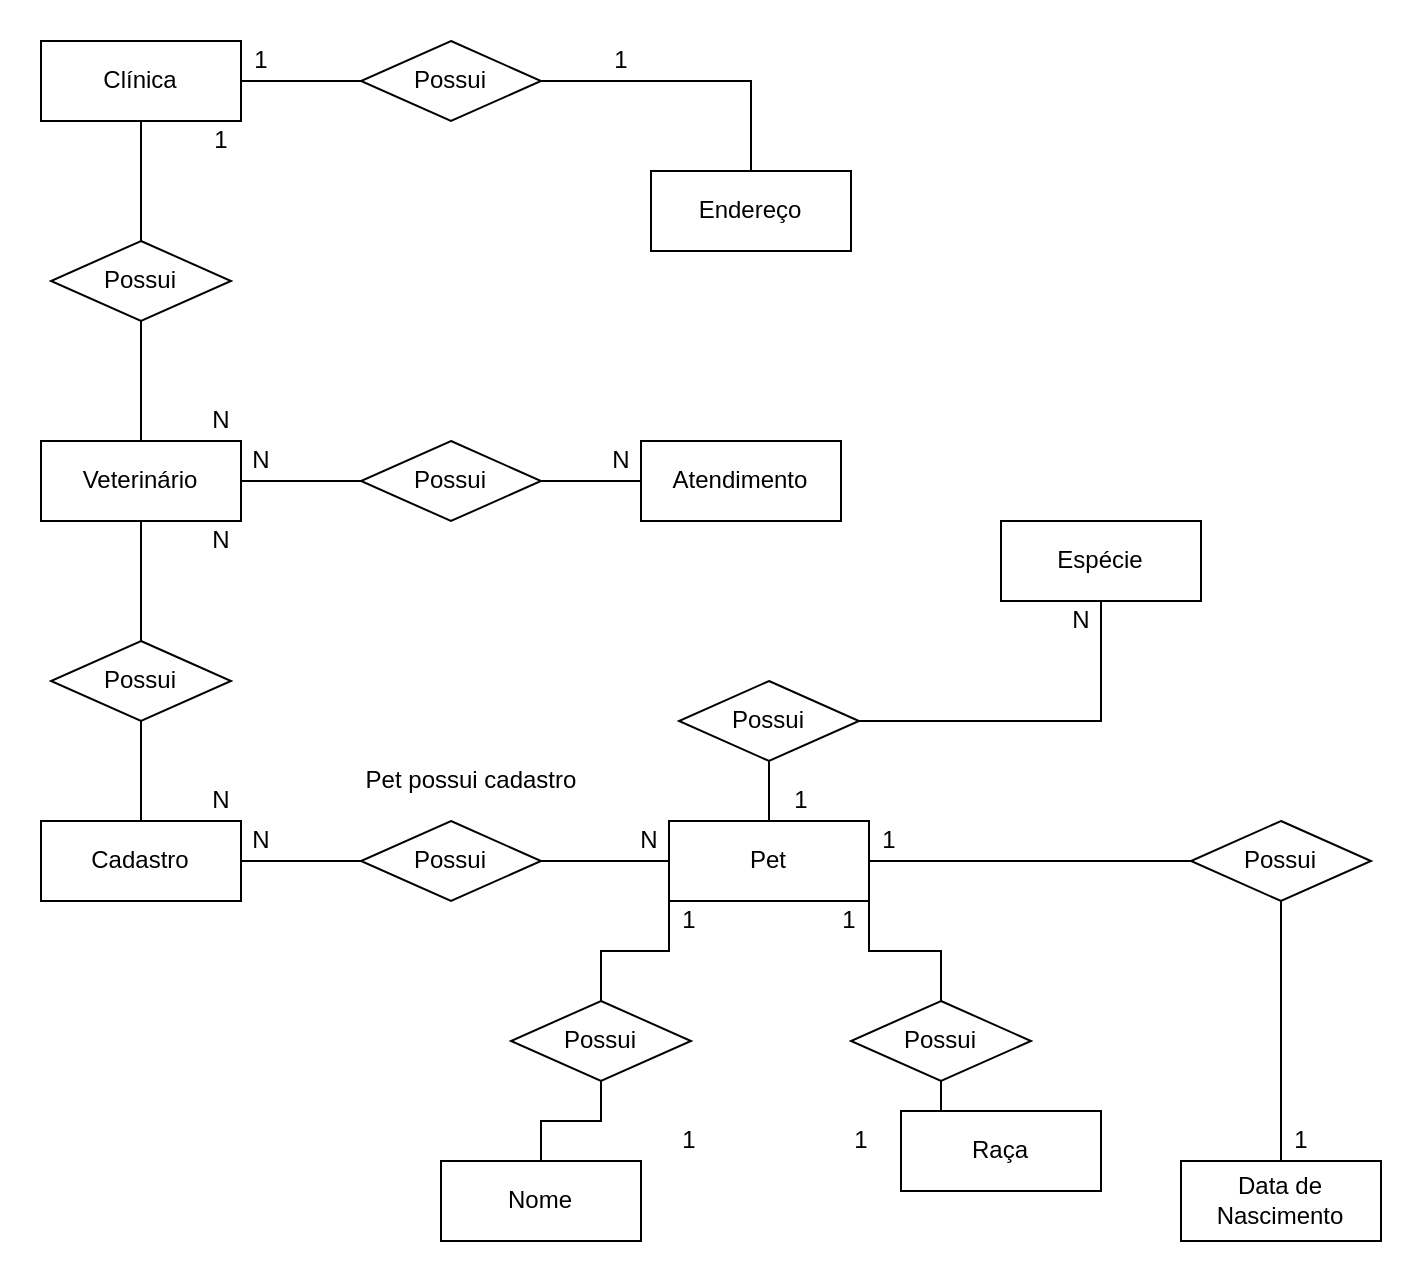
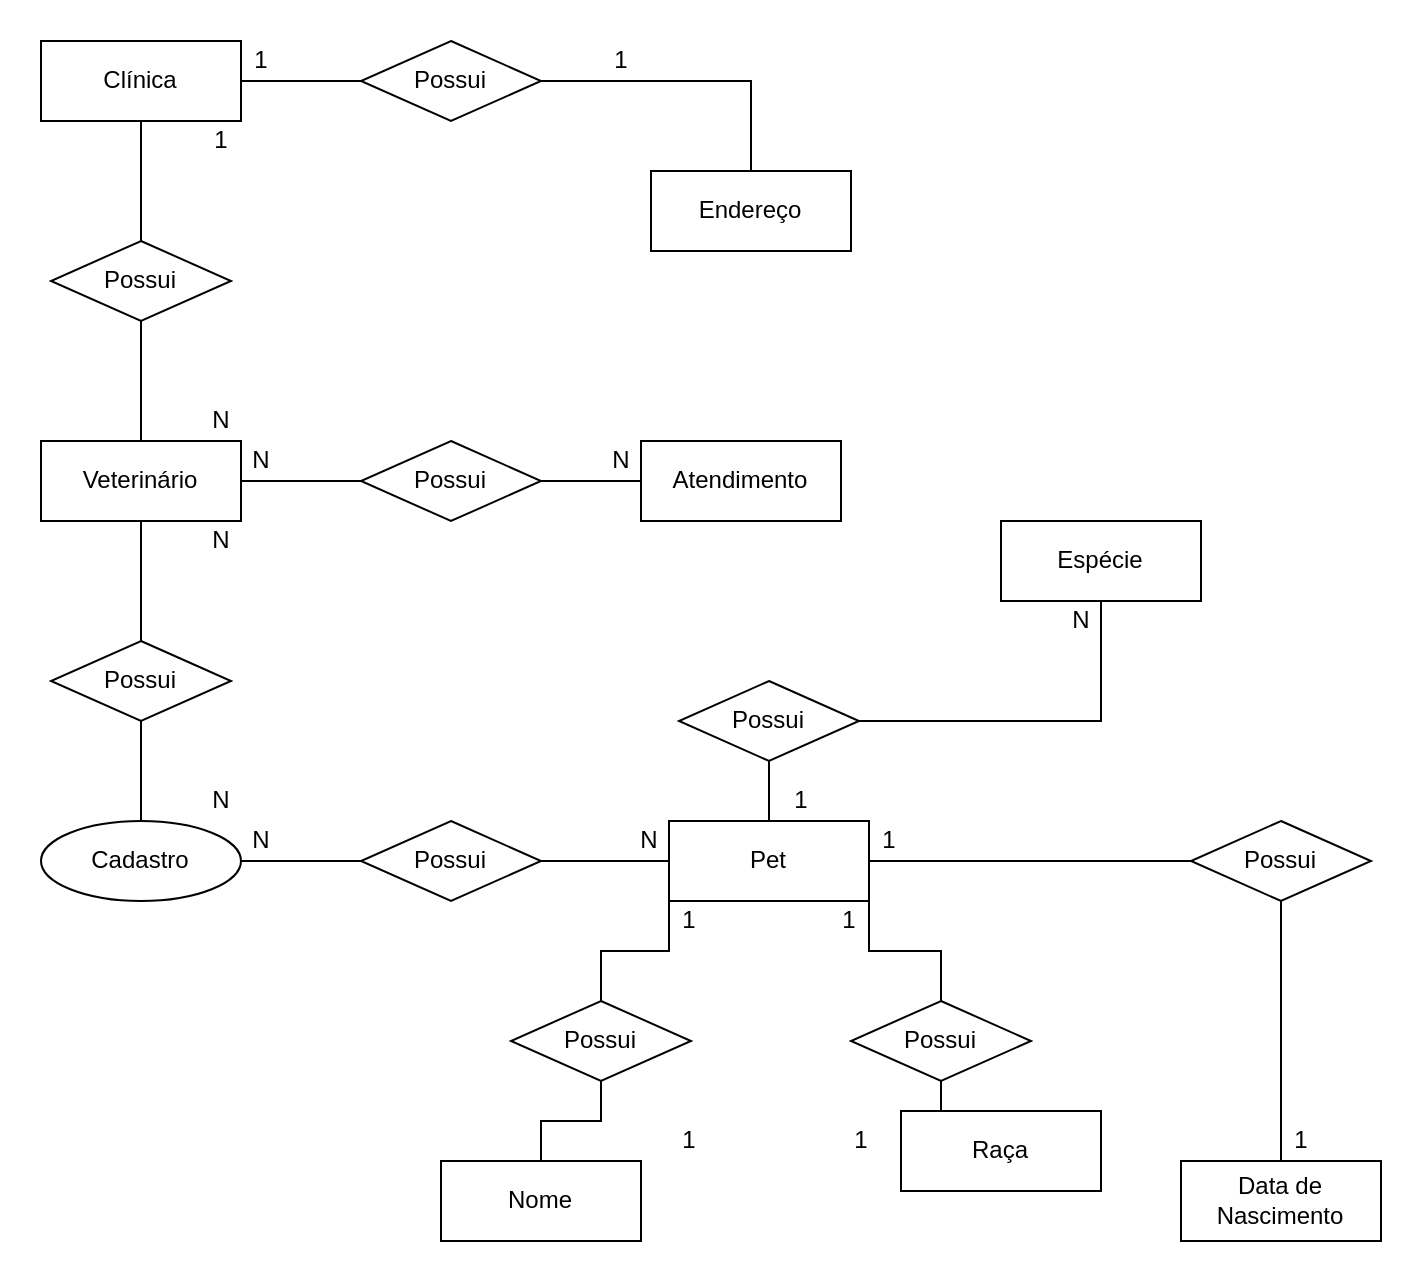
(471, 781) -> none
(141, 861) -> (141, 861)
